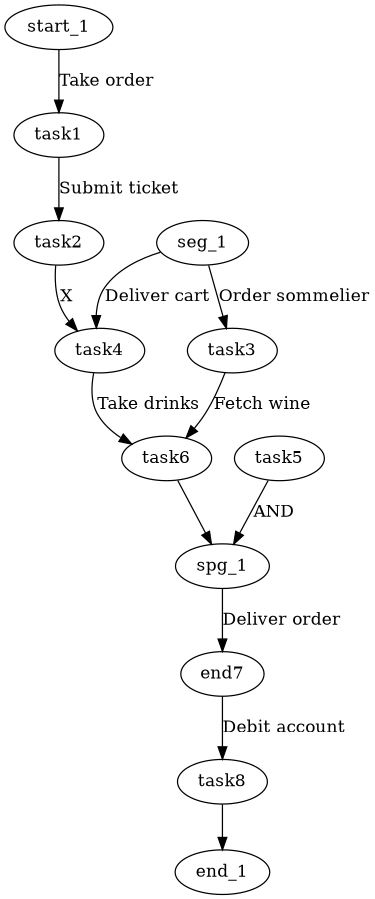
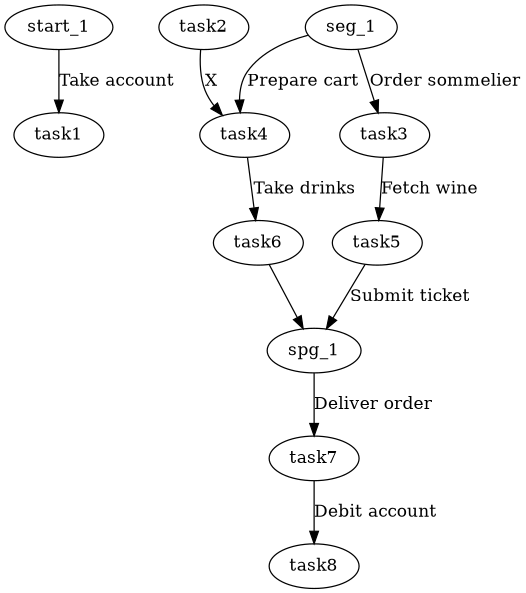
(107, 81) -> (117, 81)
(59, 183) -> none
(157, 297) -> (304, 81)
(212, 402) -> (381, 183)
(274, 512) -> (410, 297)
(222, 674) -> (314, 458)
(222, 872) -> none
